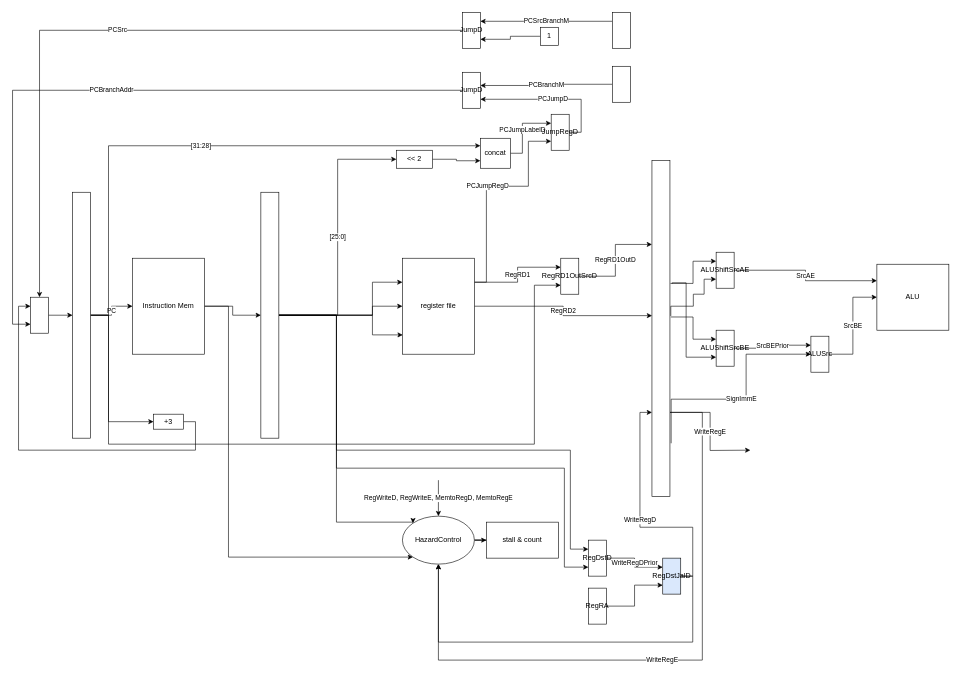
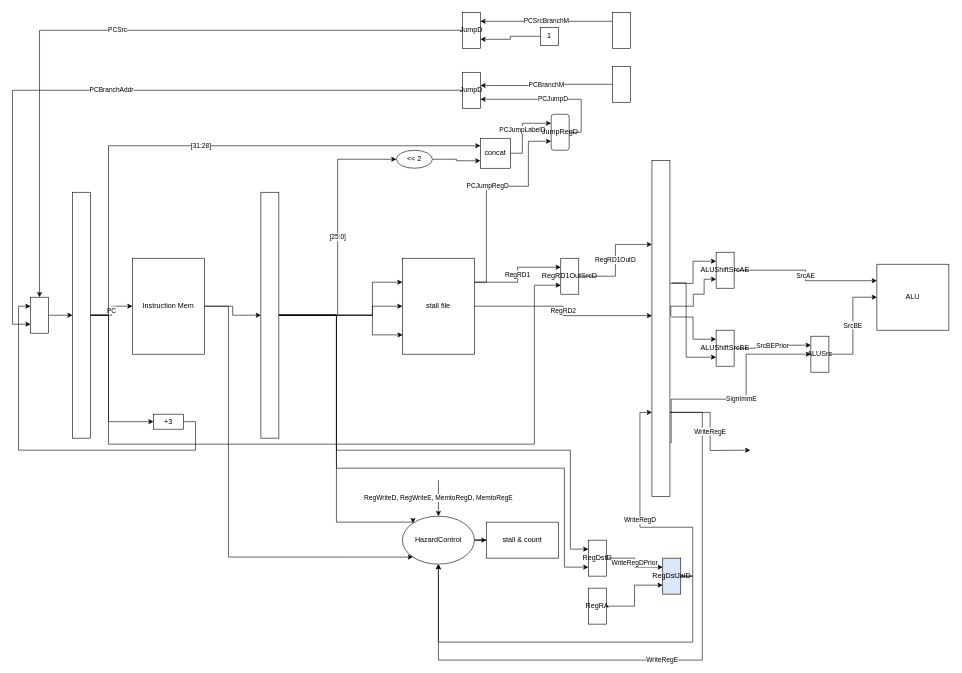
(560, 132) -> (560, 132)
(414, 159) -> (414, 159)
(438, 306) -> (438, 306)
